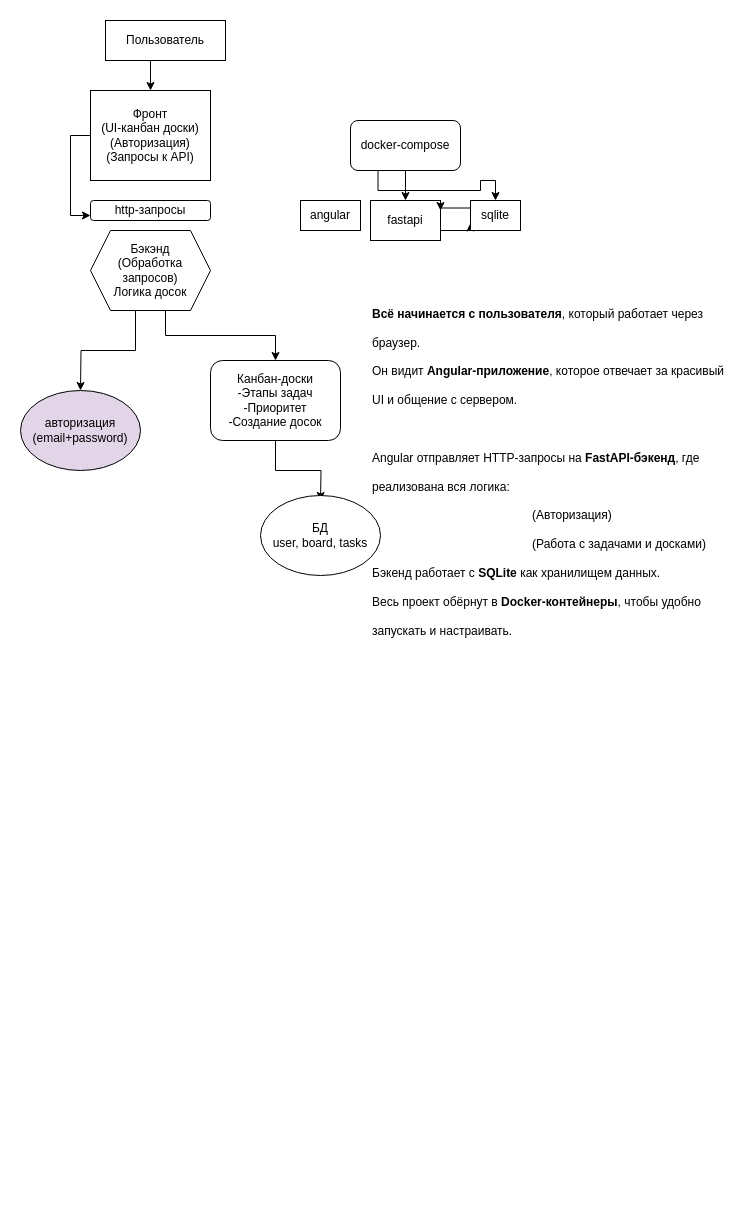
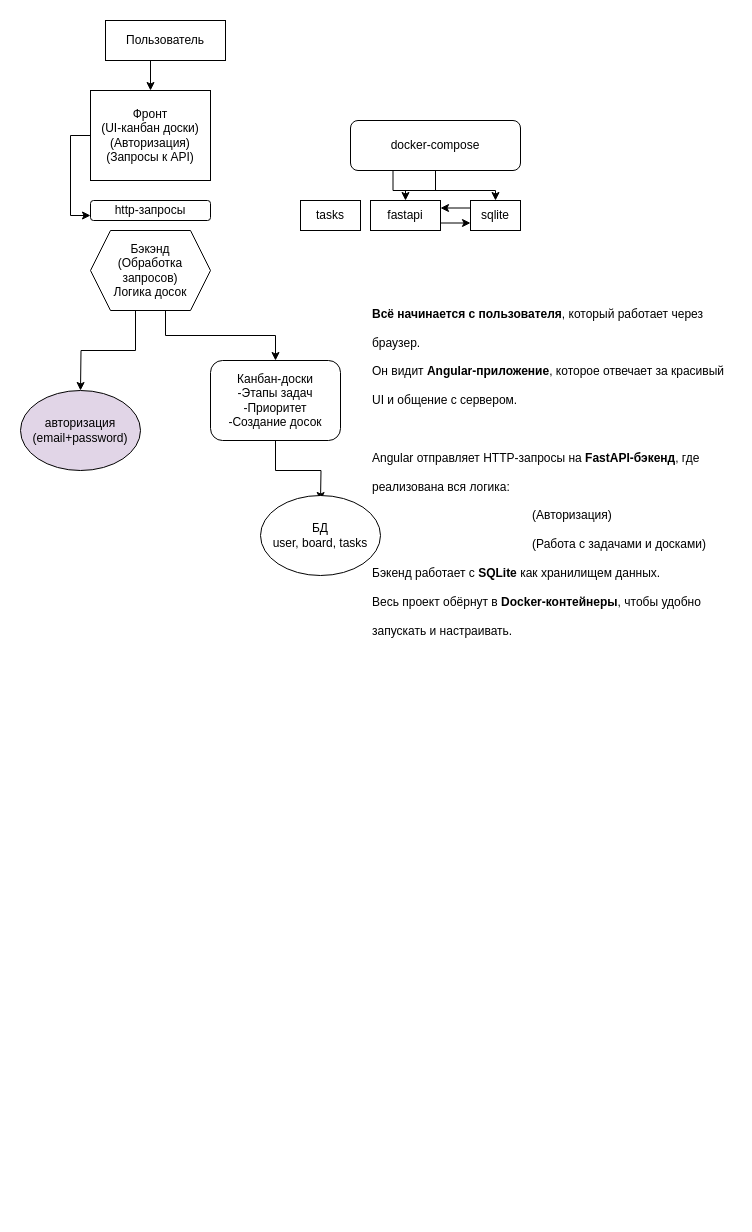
(406, 146) -> (436, 146)
(331, 216) -> (331, 216)
(406, 221) -> (406, 216)
